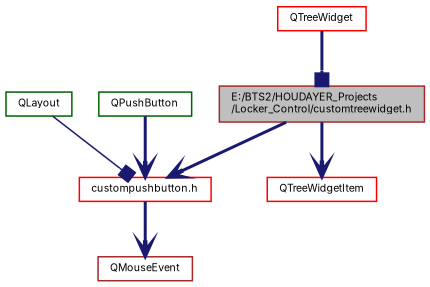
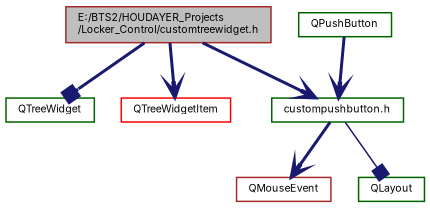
(322, 19) -> (50, 110)
(322, 51) -> (111, 66)
(86, 142) -> (360, 144)
(145, 189) -> (338, 110)
